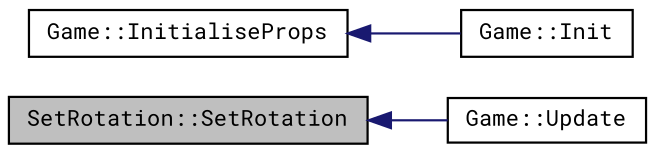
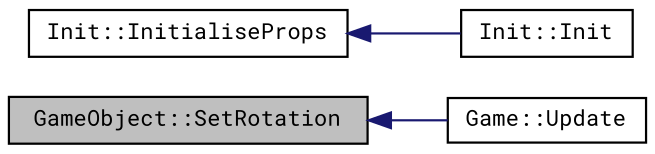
(188, 33) -> (188, 33)
(547, 33) -> (547, 33)
(188, 120) -> (188, 120)
